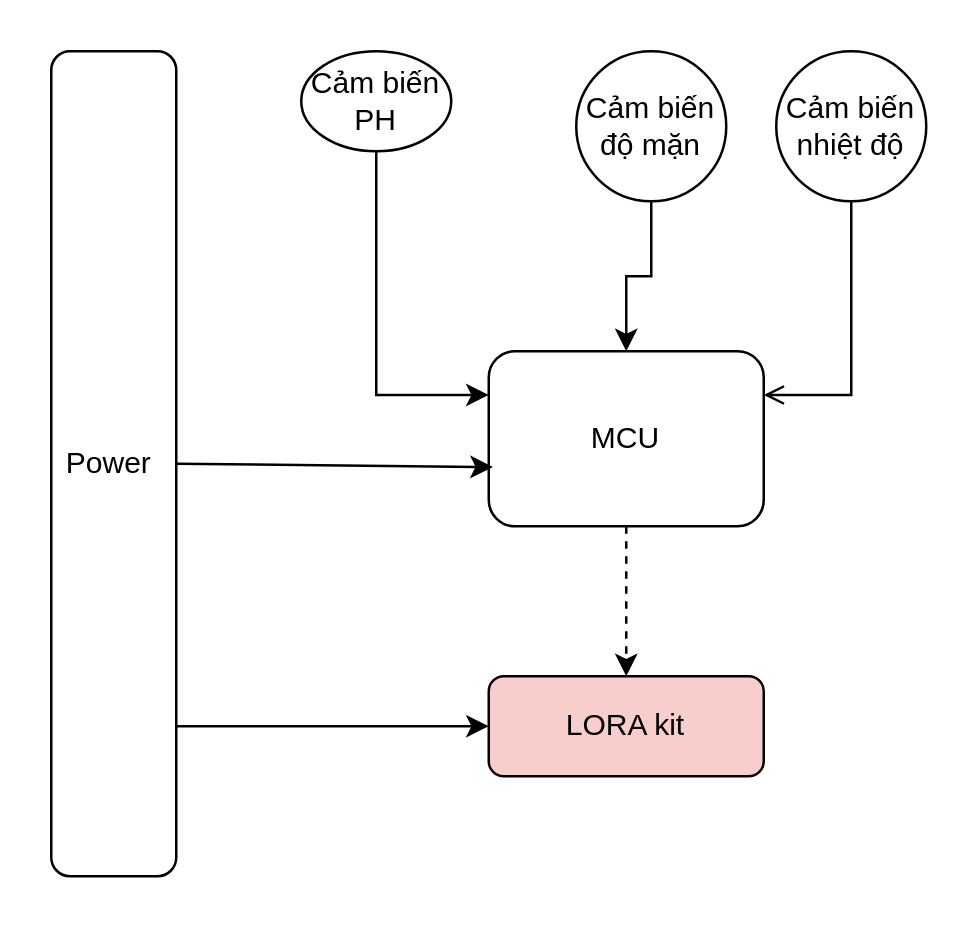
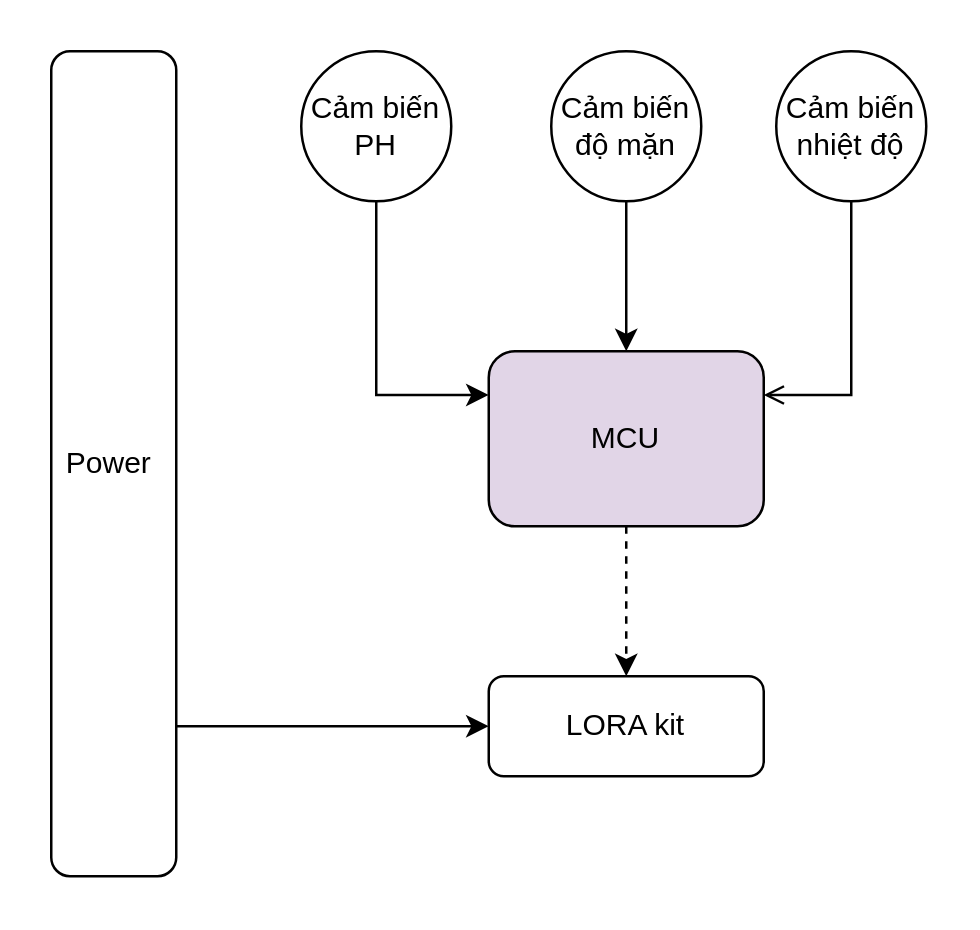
(376, 101) -> (376, 126)
(651, 126) -> (626, 126)
(626, 439) -> (626, 439)
(327, 465) -> none
(626, 726) -> (626, 726)
